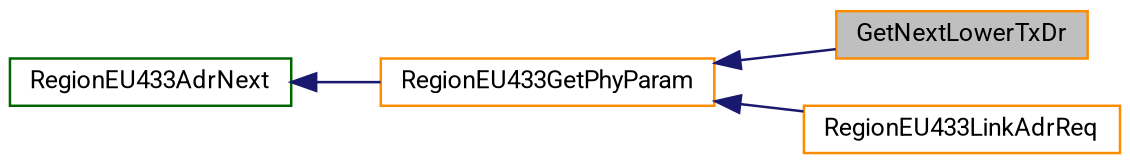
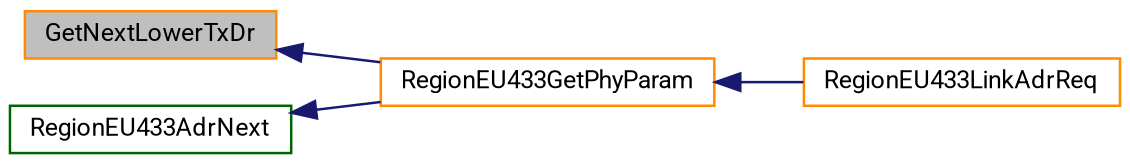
(788, 55) -> (341, 58)
